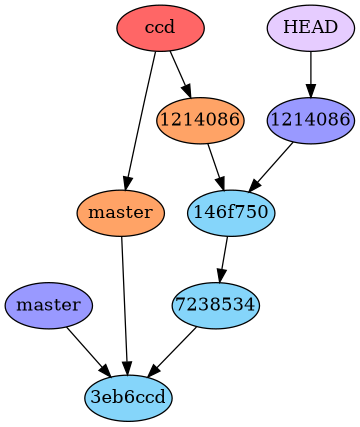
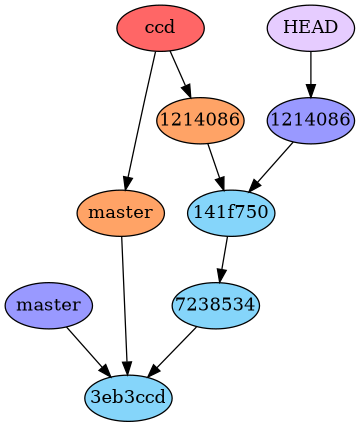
(231, 213) -> (231, 213)
(128, 398) -> (128, 398)
